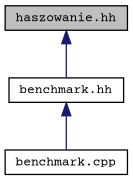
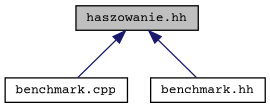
(66, 133) -> (97, 59)
